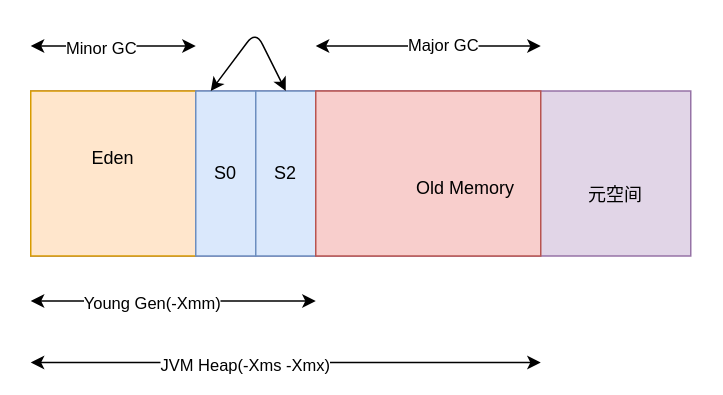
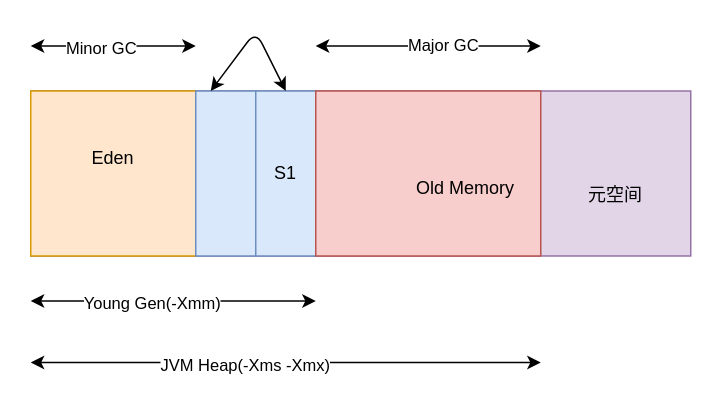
(226, 173) -> none
(286, 173) -> (286, 173)
